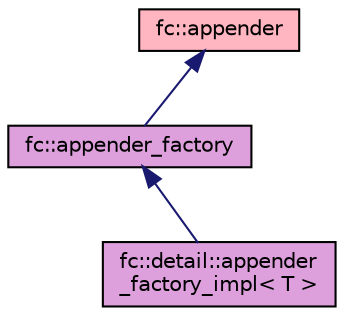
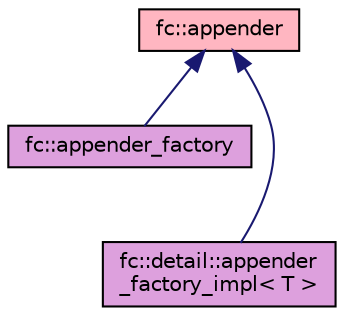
(177, 213) -> (274, 156)
